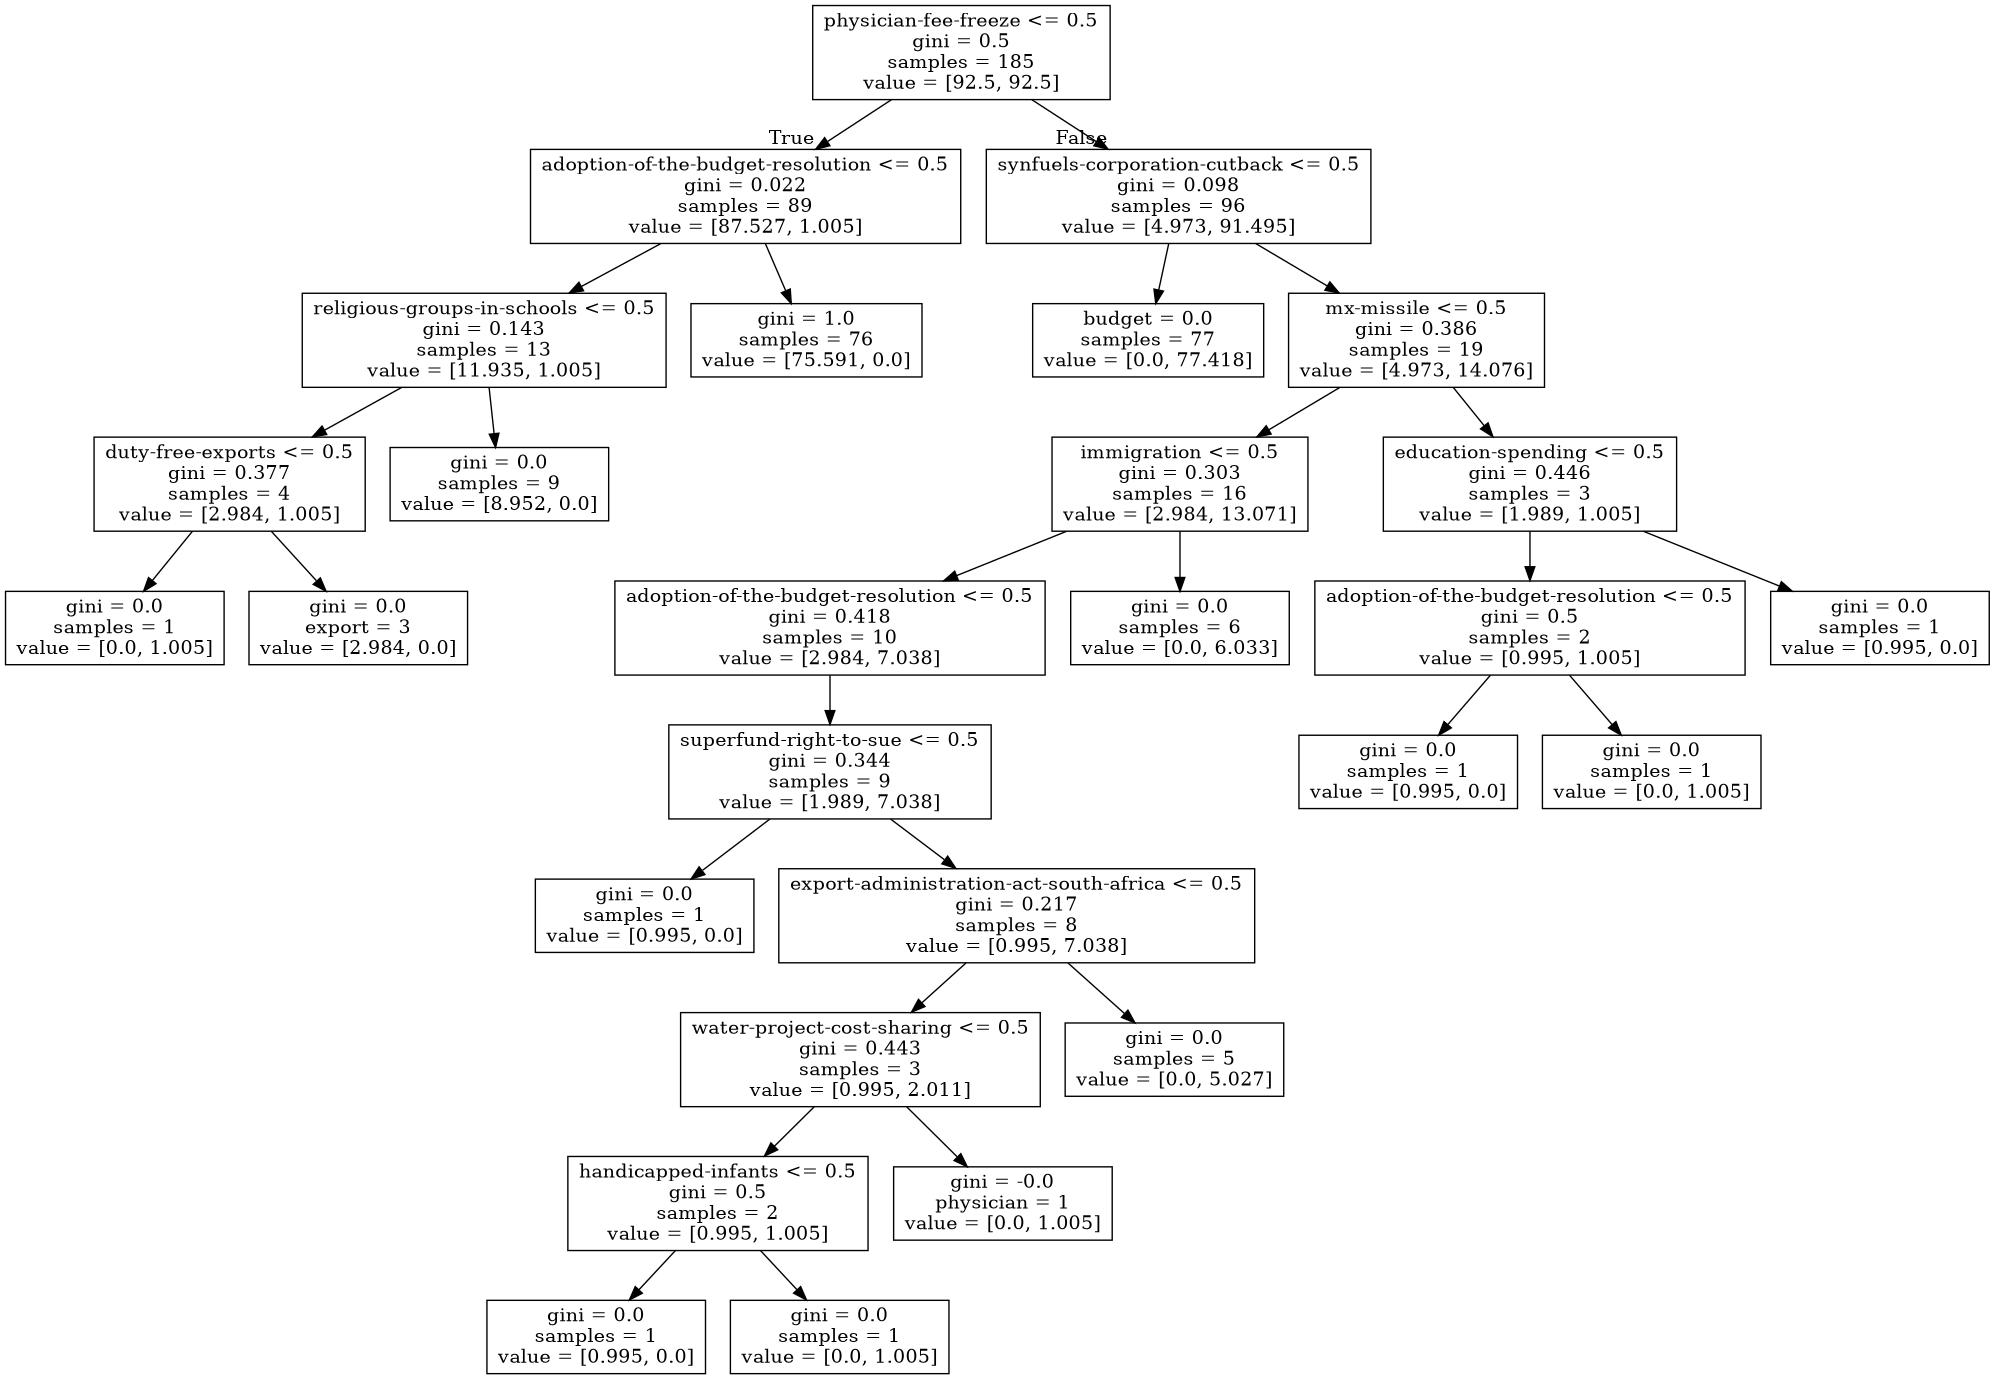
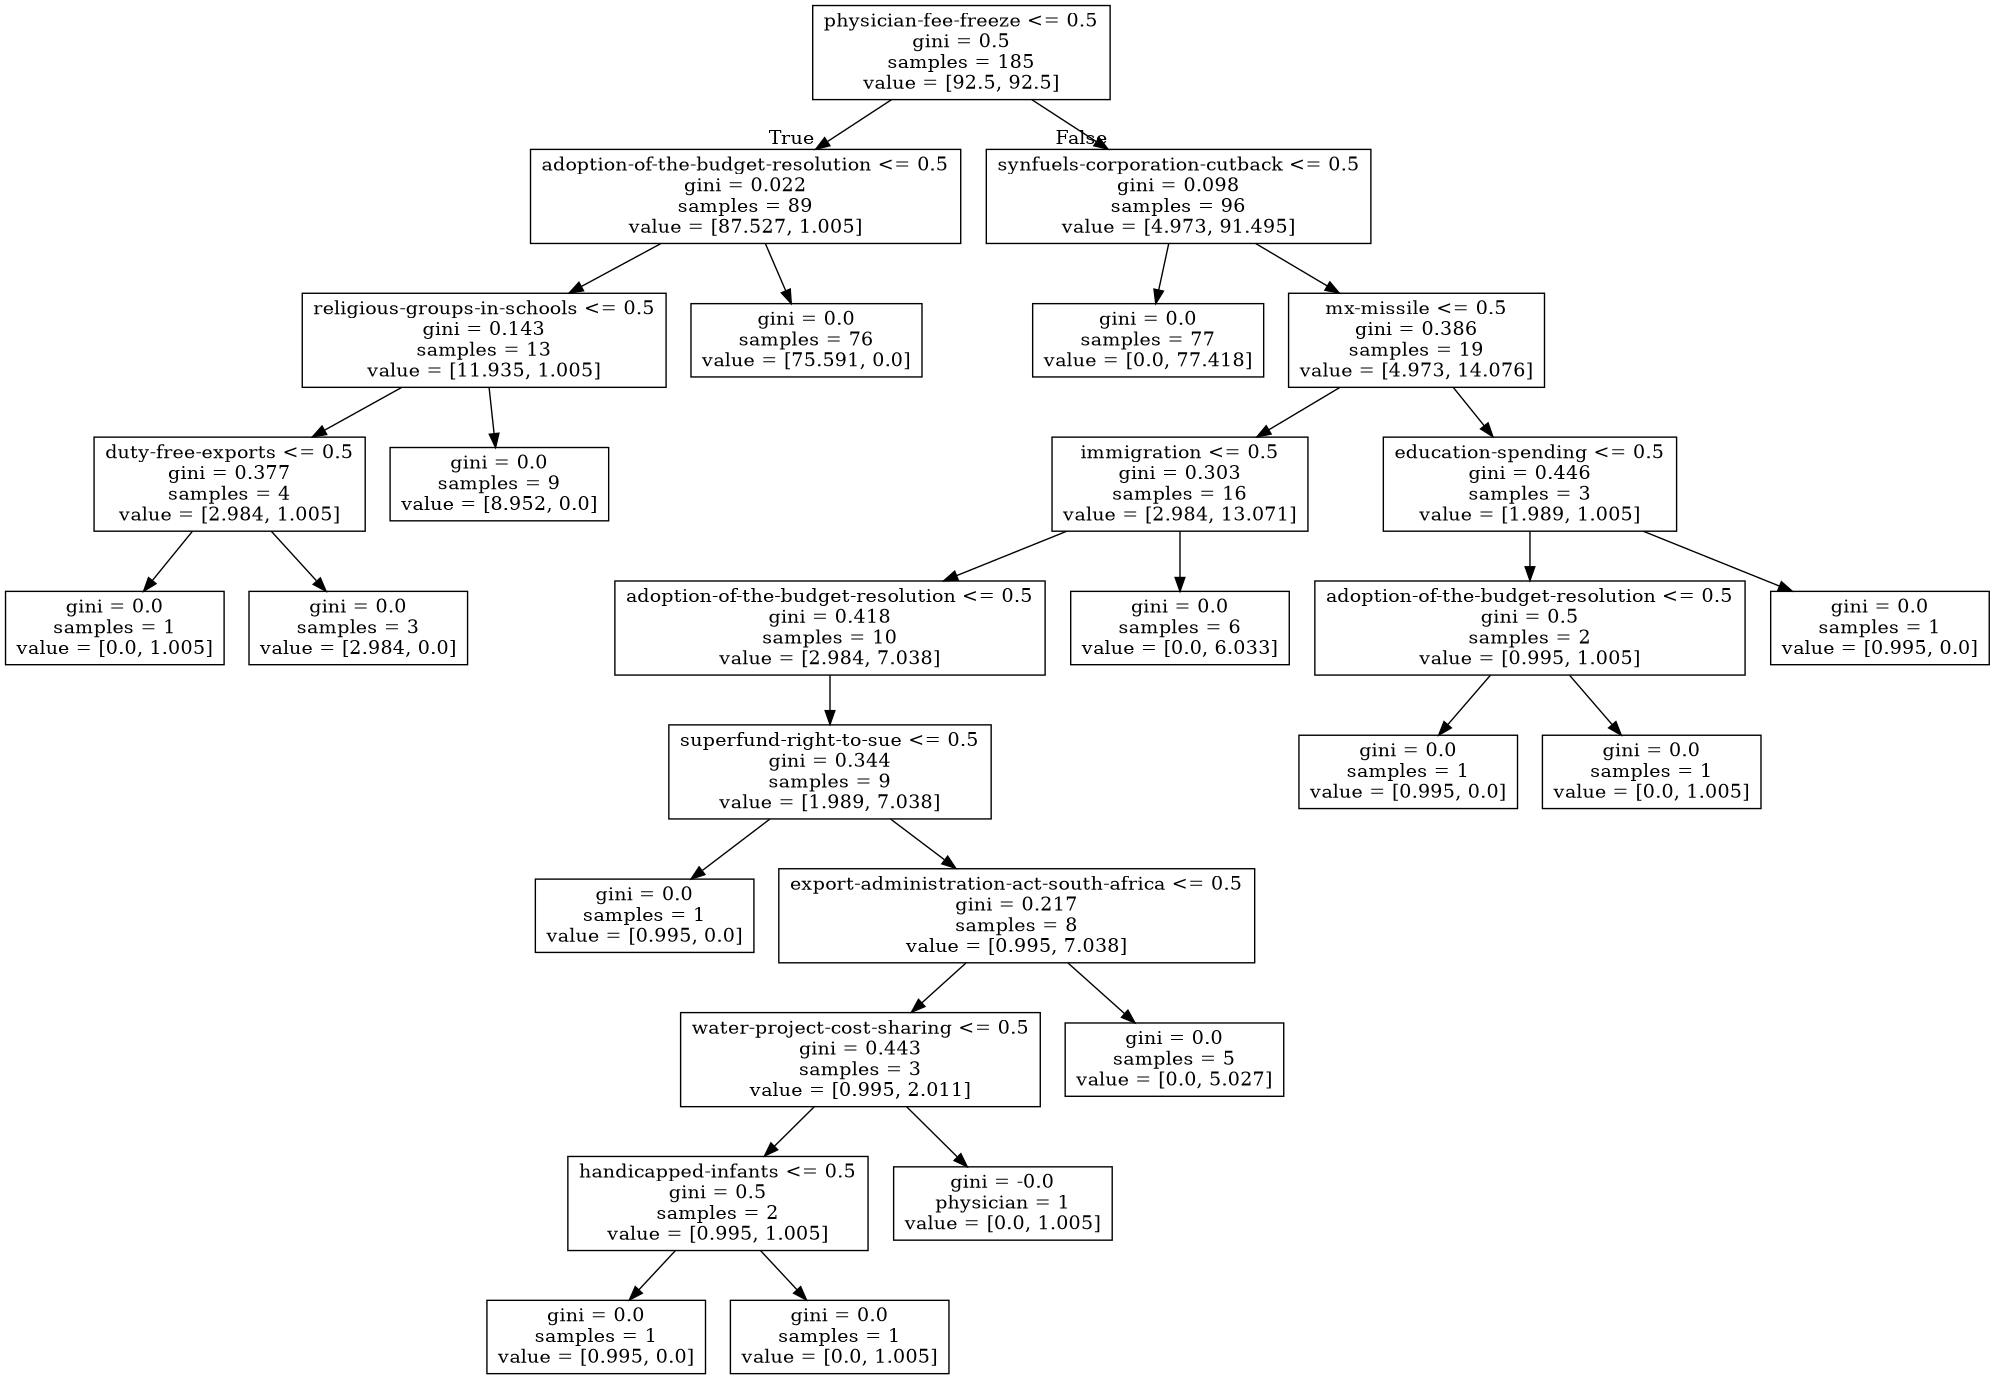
(806, 340) -> (806, 340)
(1148, 340) -> (1148, 340)
(358, 628) -> (358, 628)
